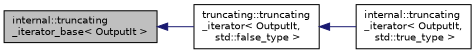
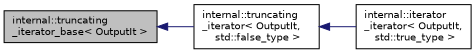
(257, 27) -> (257, 27)
(414, 27) -> (414, 27)
